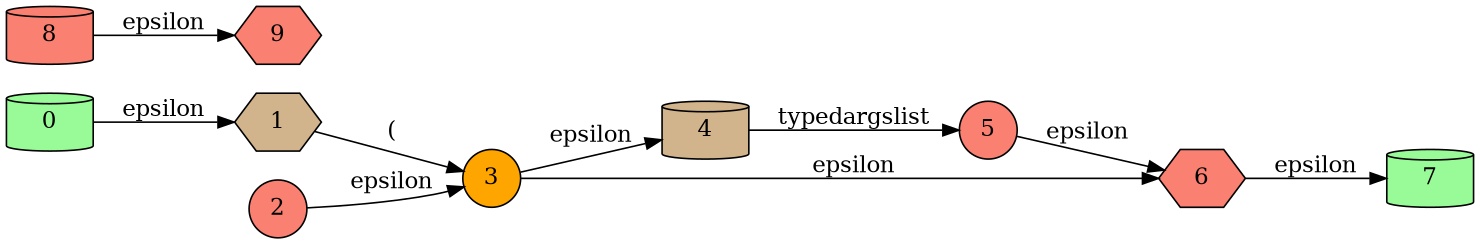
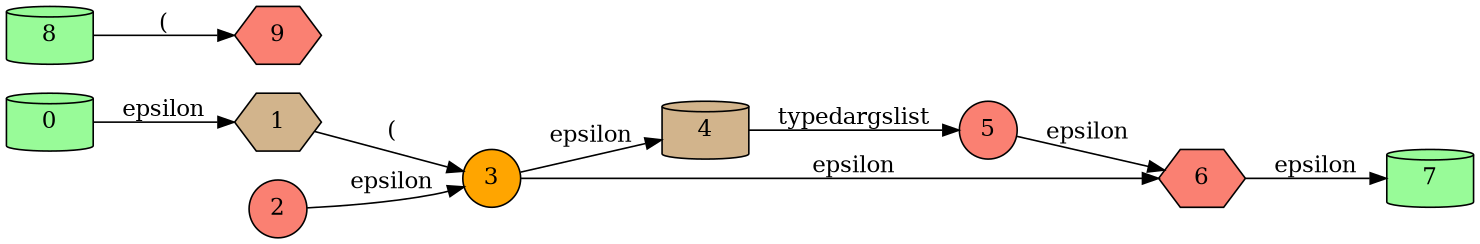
(164, 23) -> (164, 23)
(50, 35) -> (50, 35)
